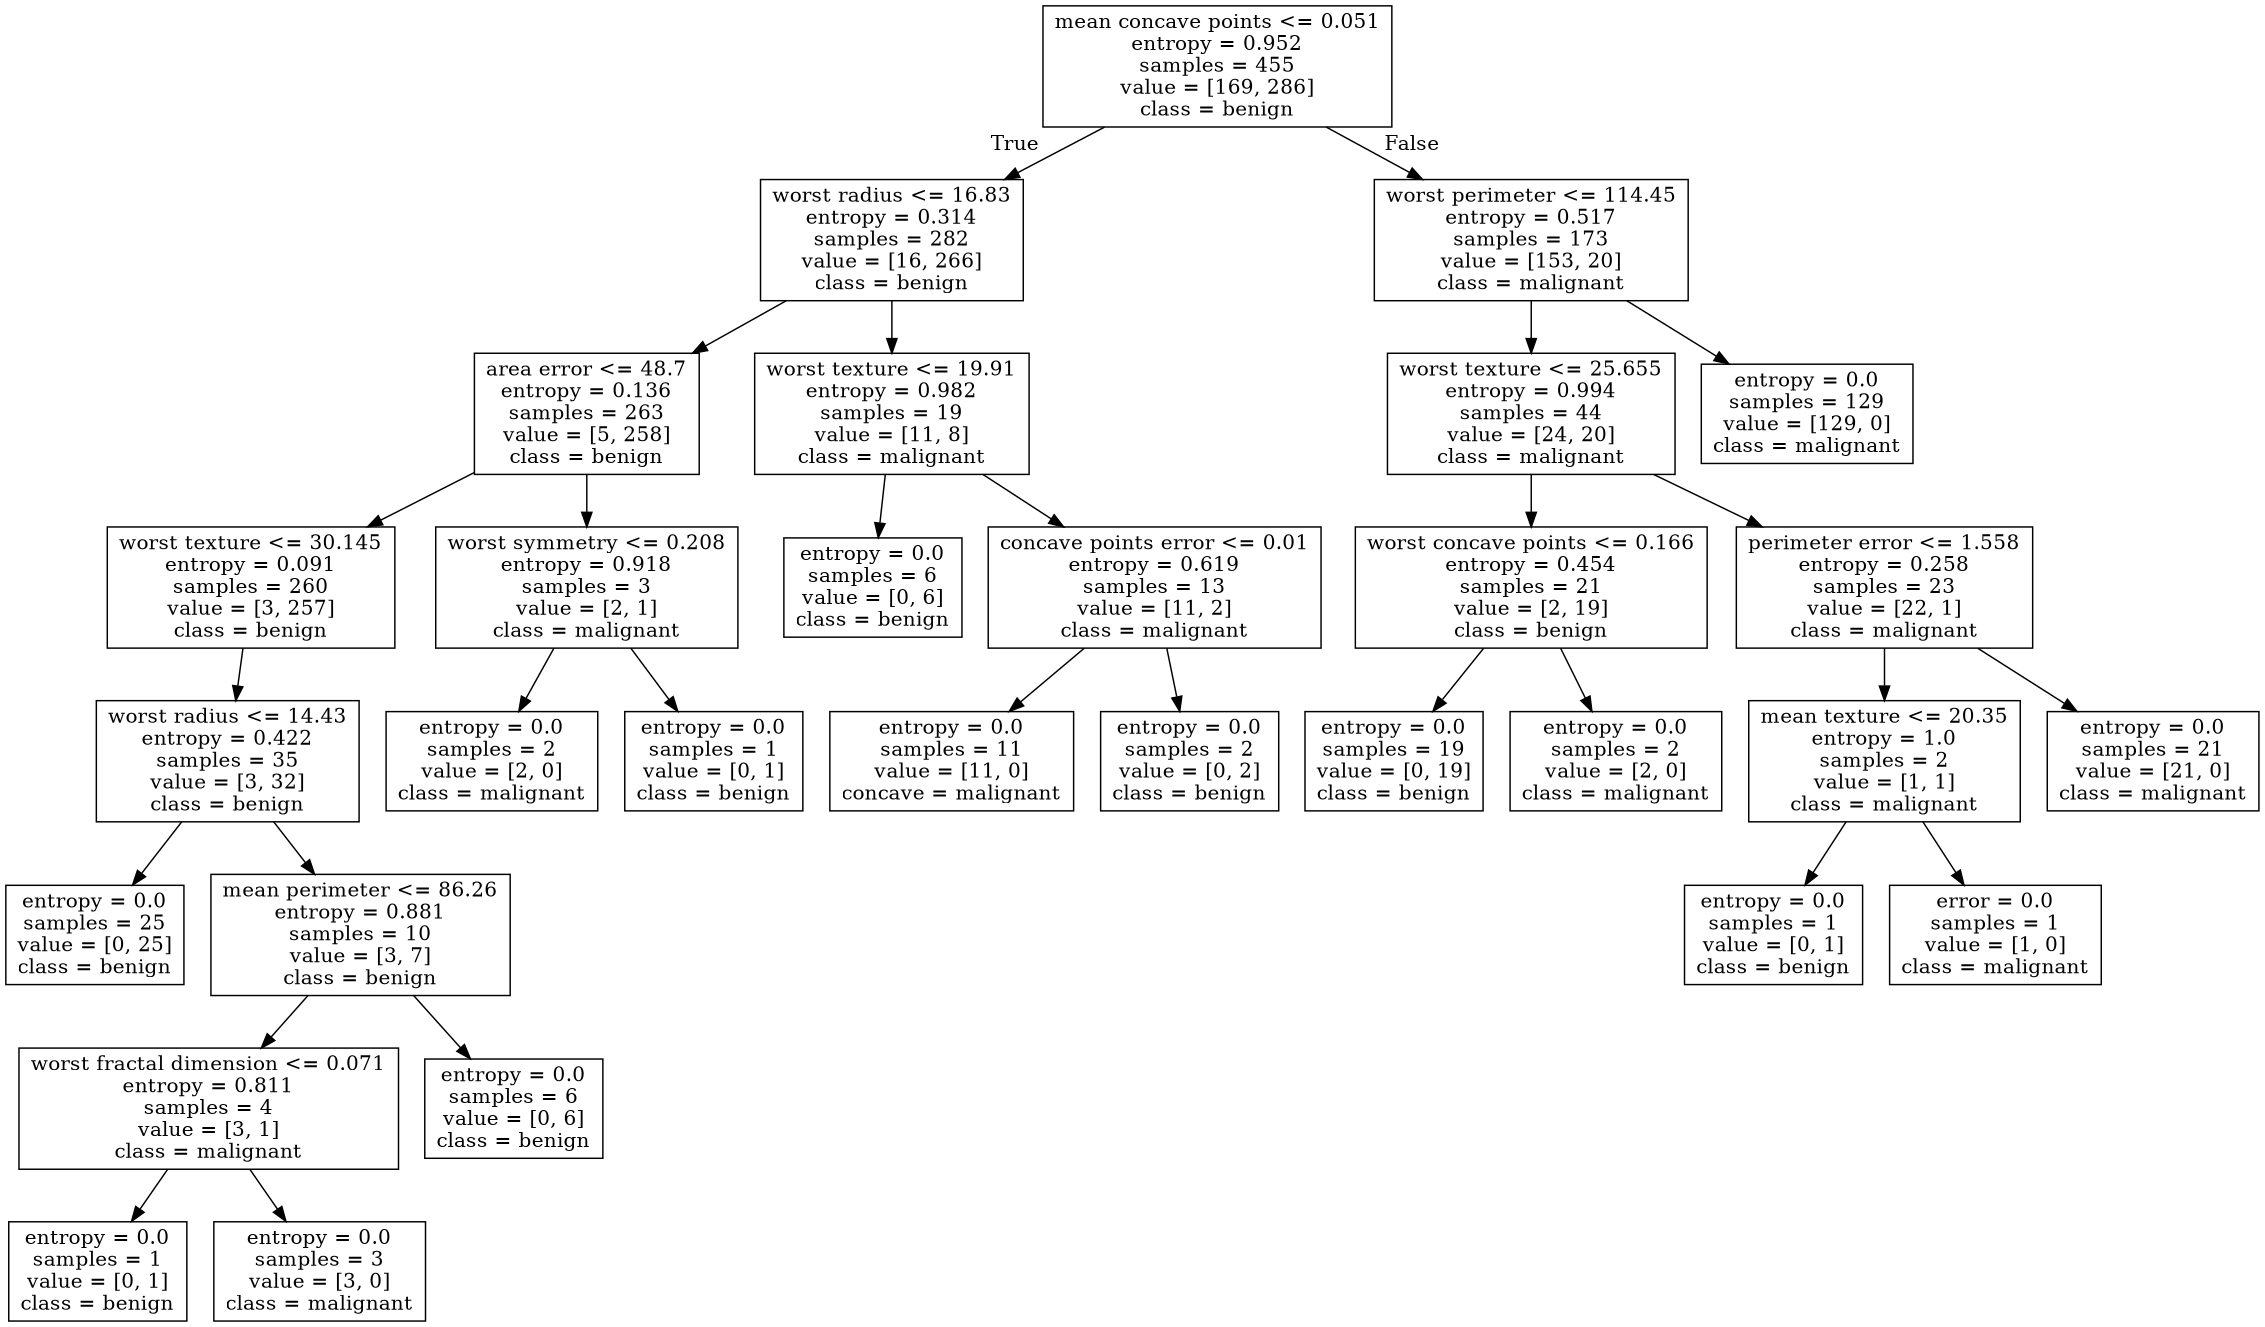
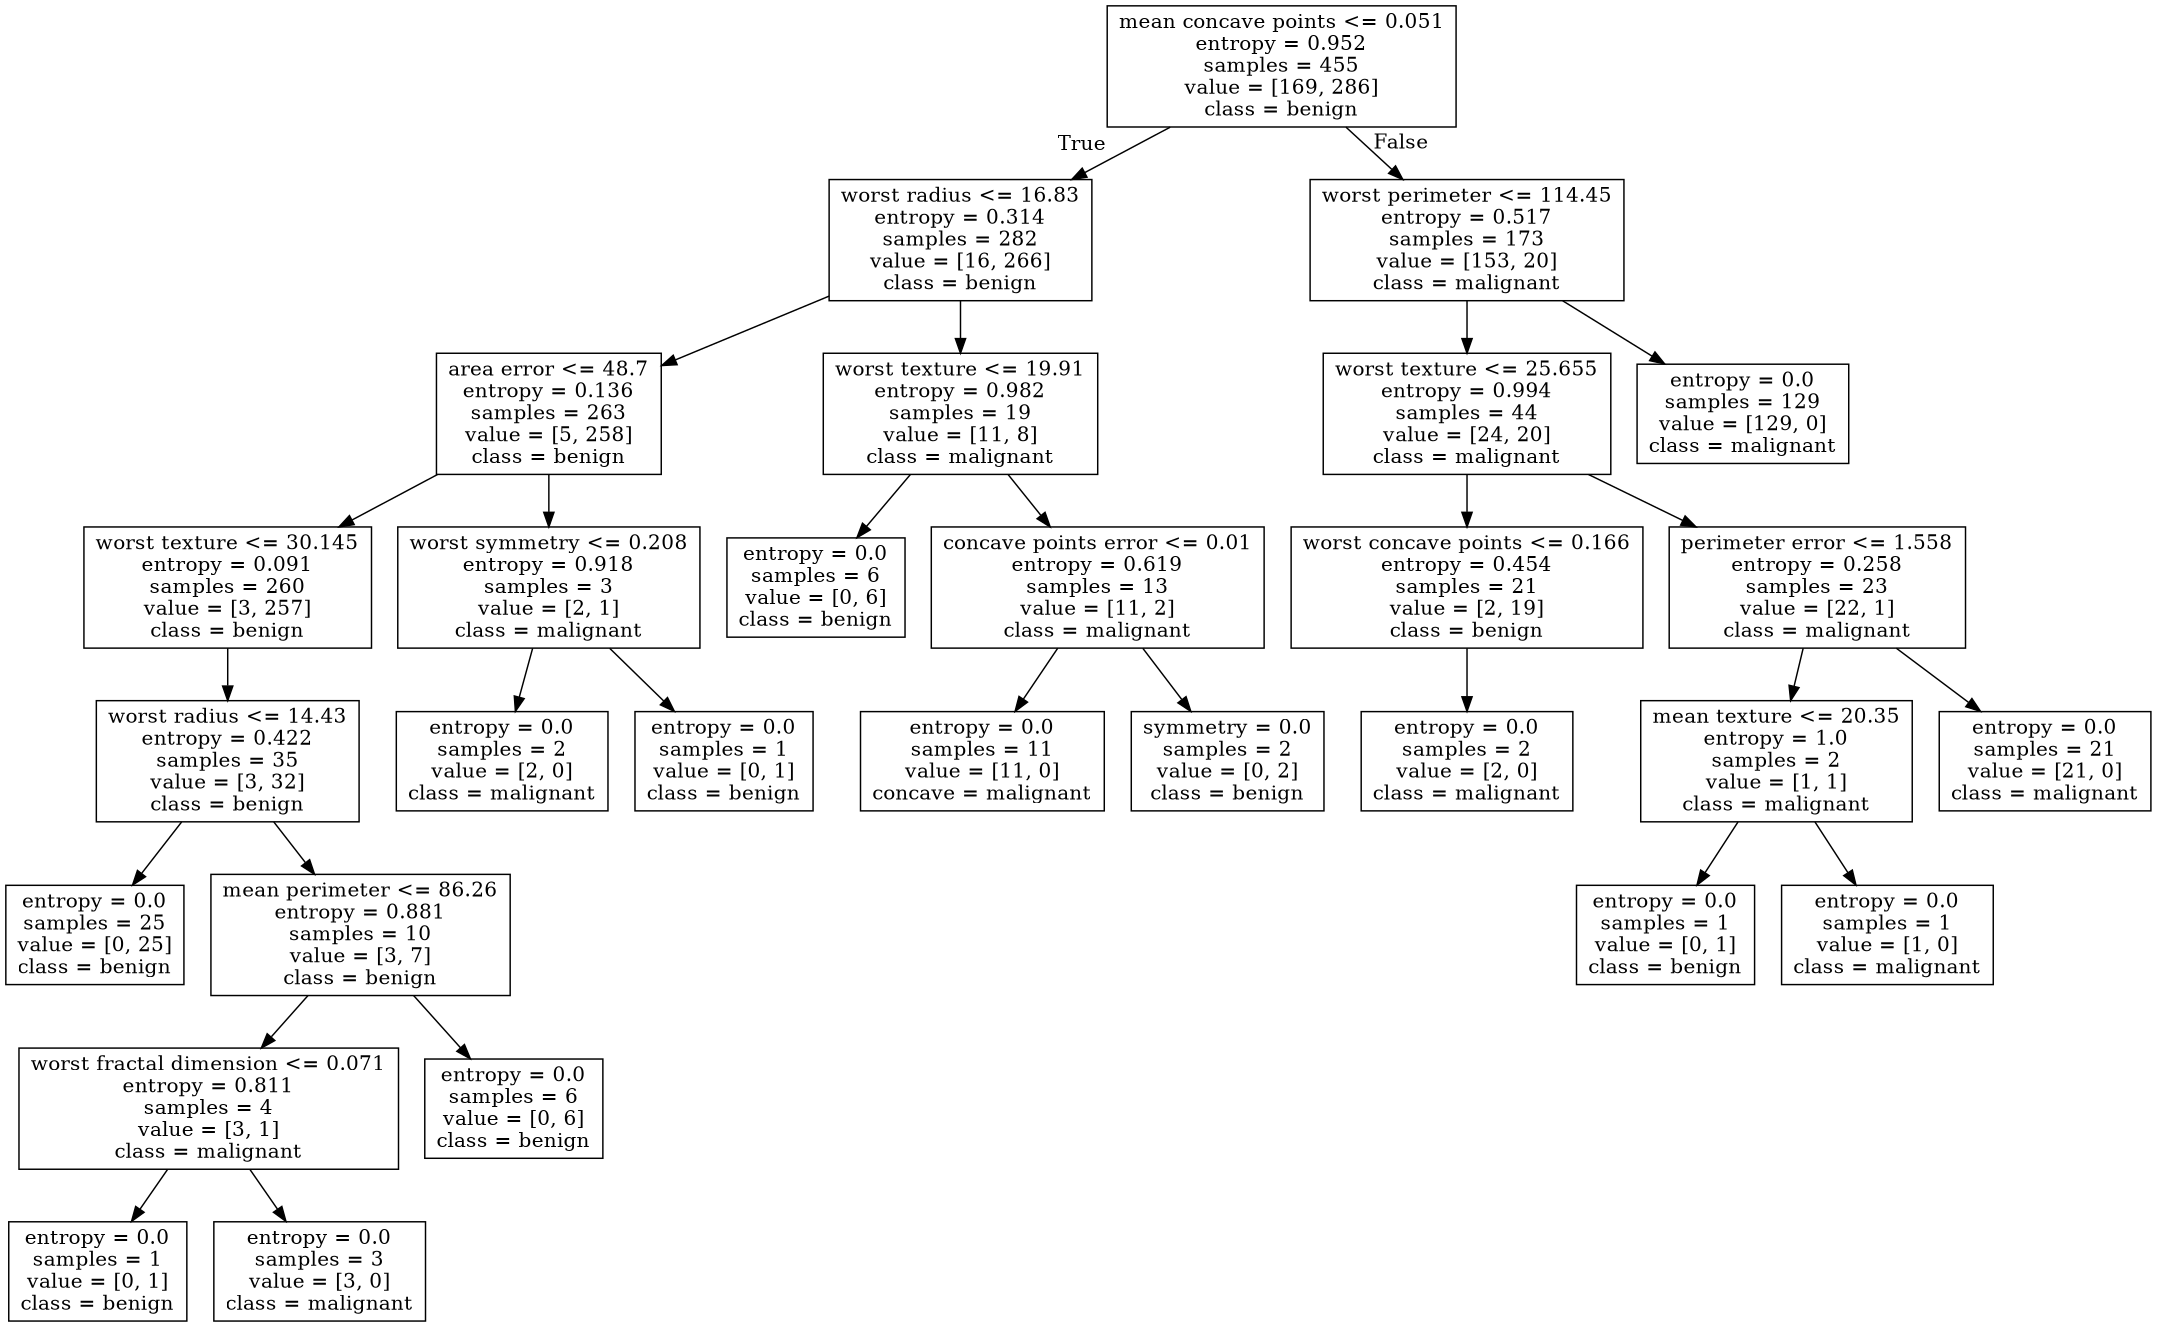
(1190, 761) -> (1228, 761)
(1394, 761) -> none
(1995, 935) -> (1887, 935)
